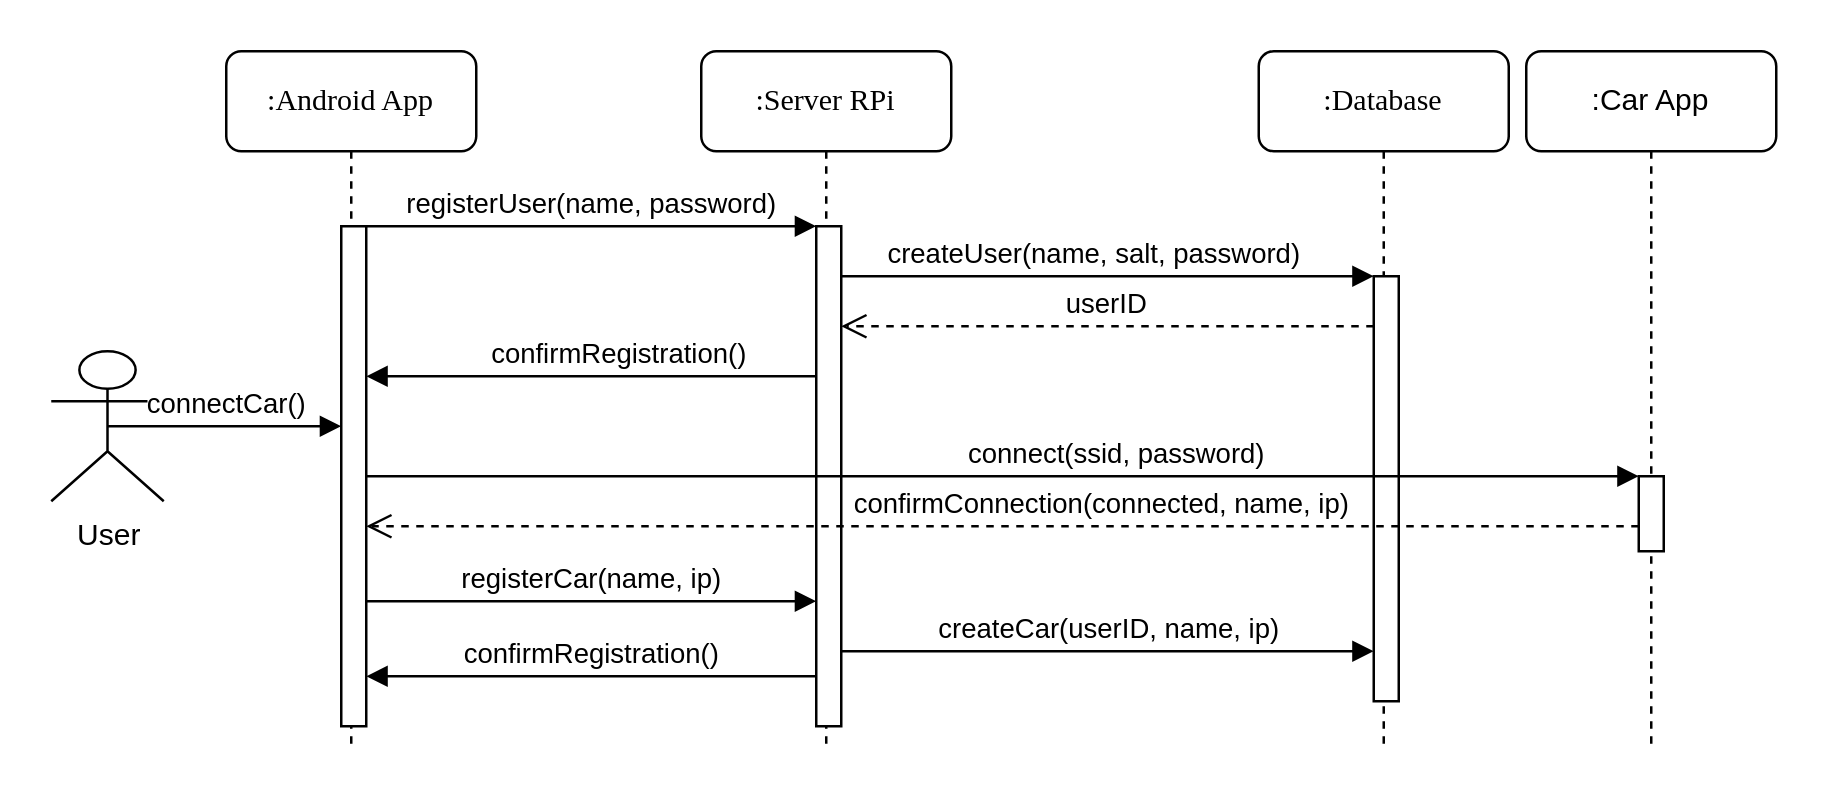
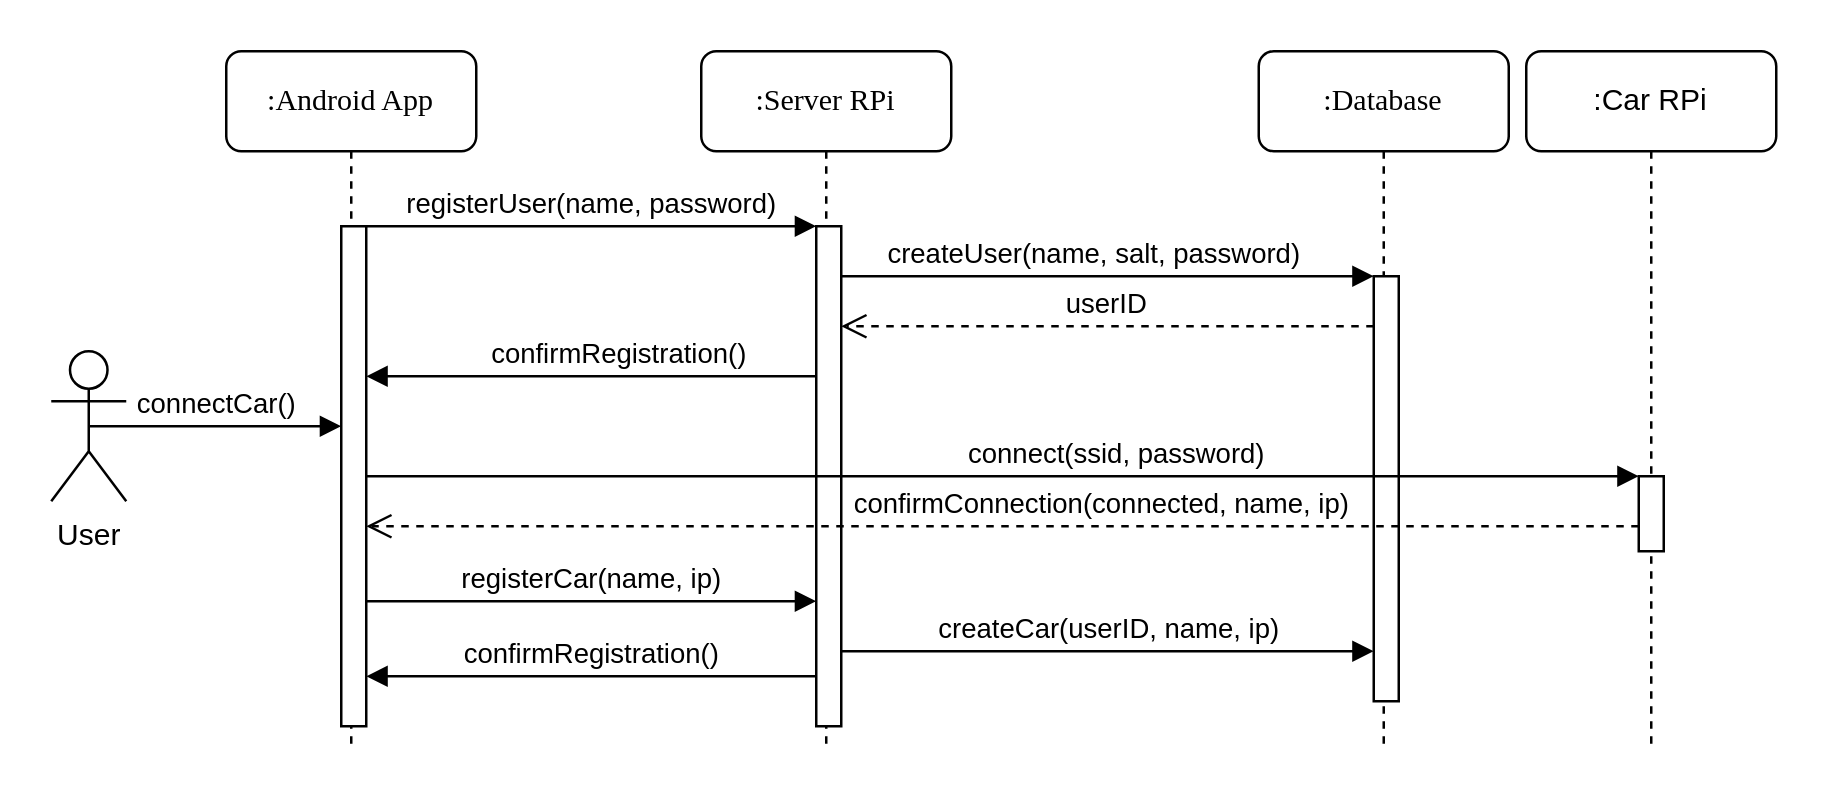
(1651, 101) -> (1651, 101)
(108, 426) -> (89, 426)
